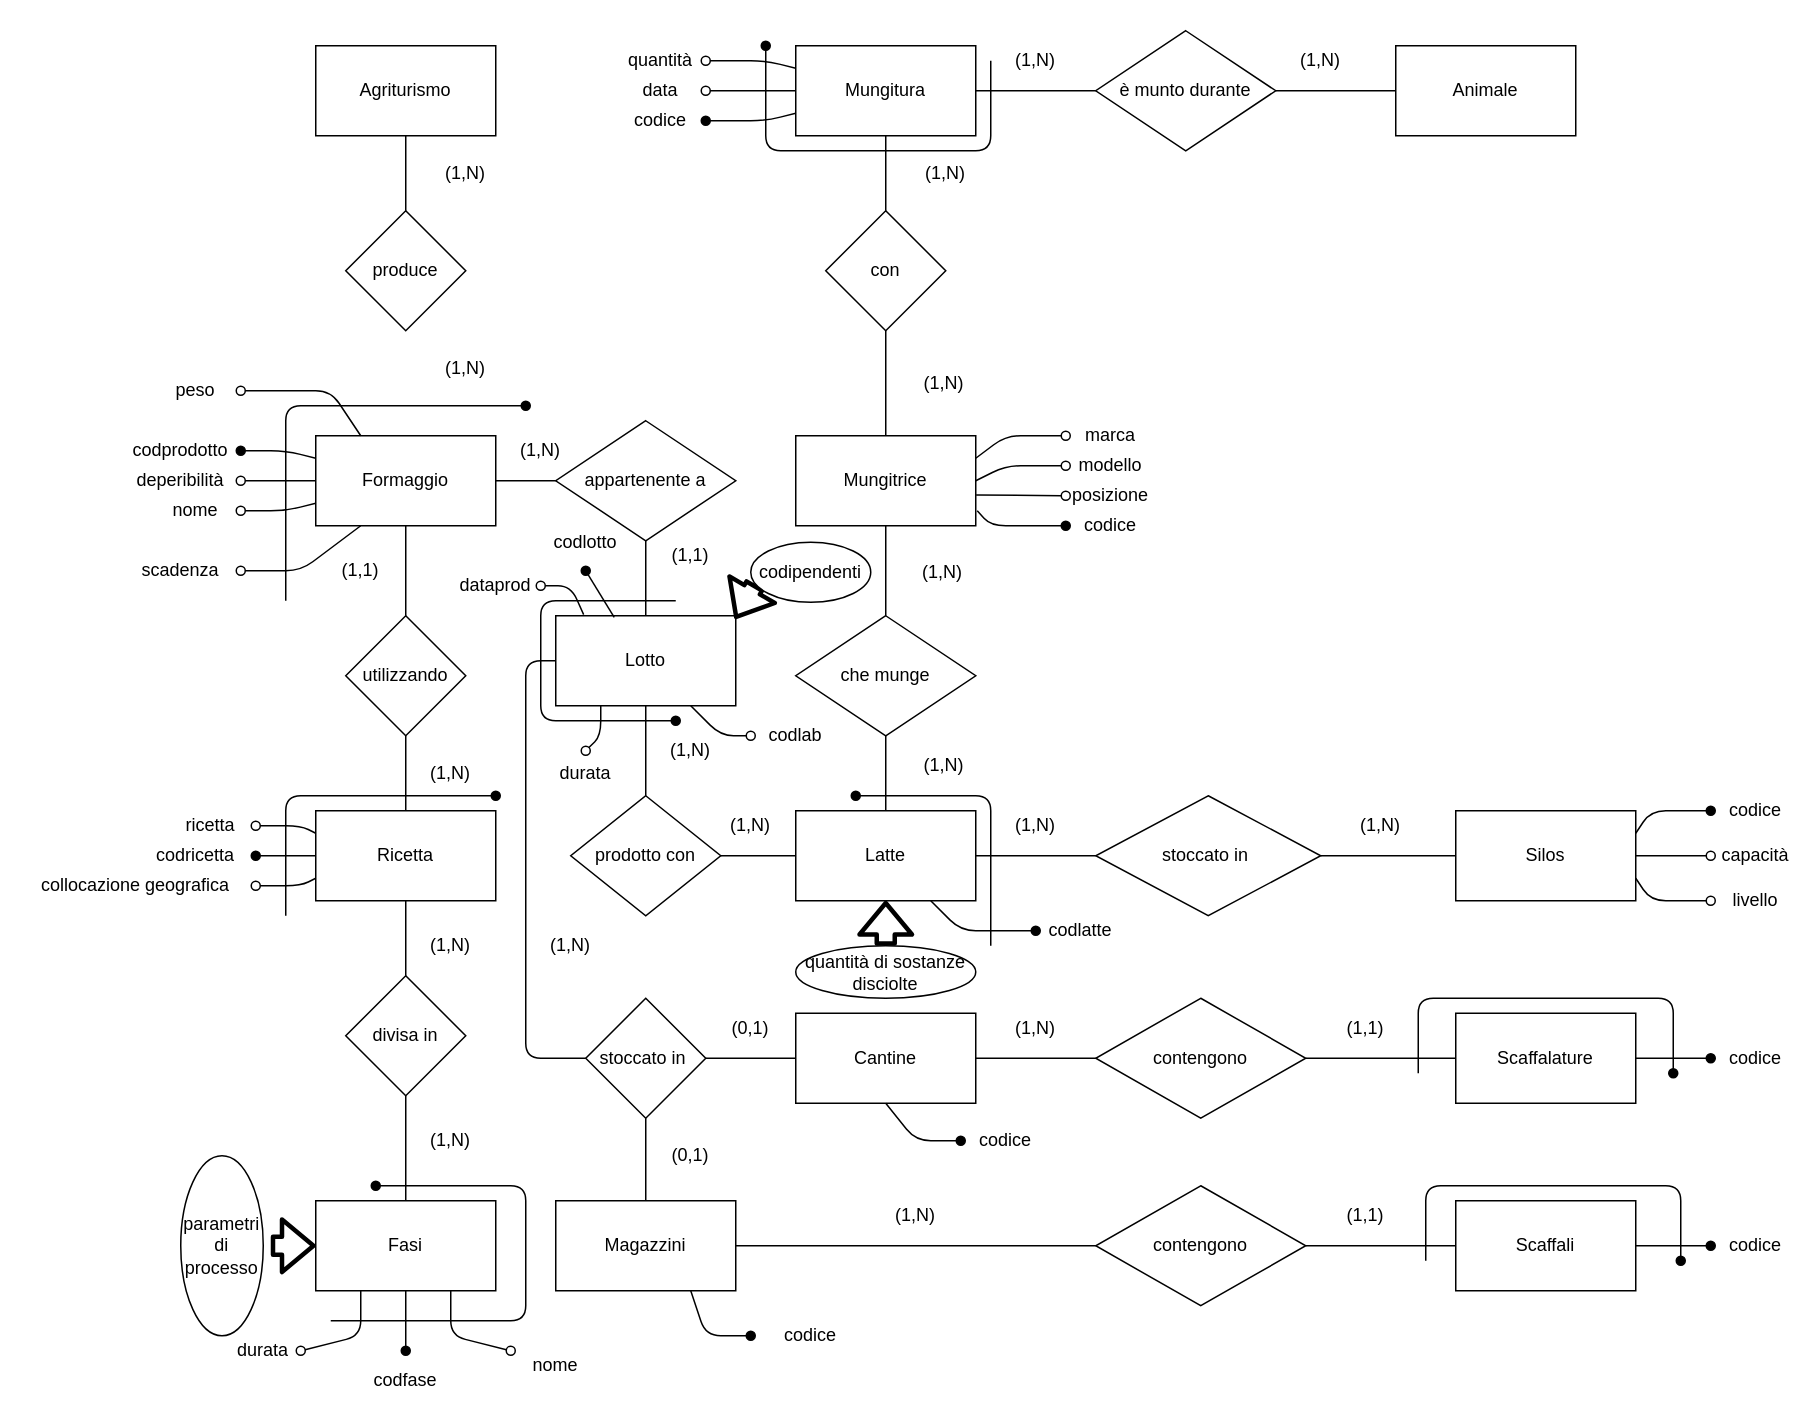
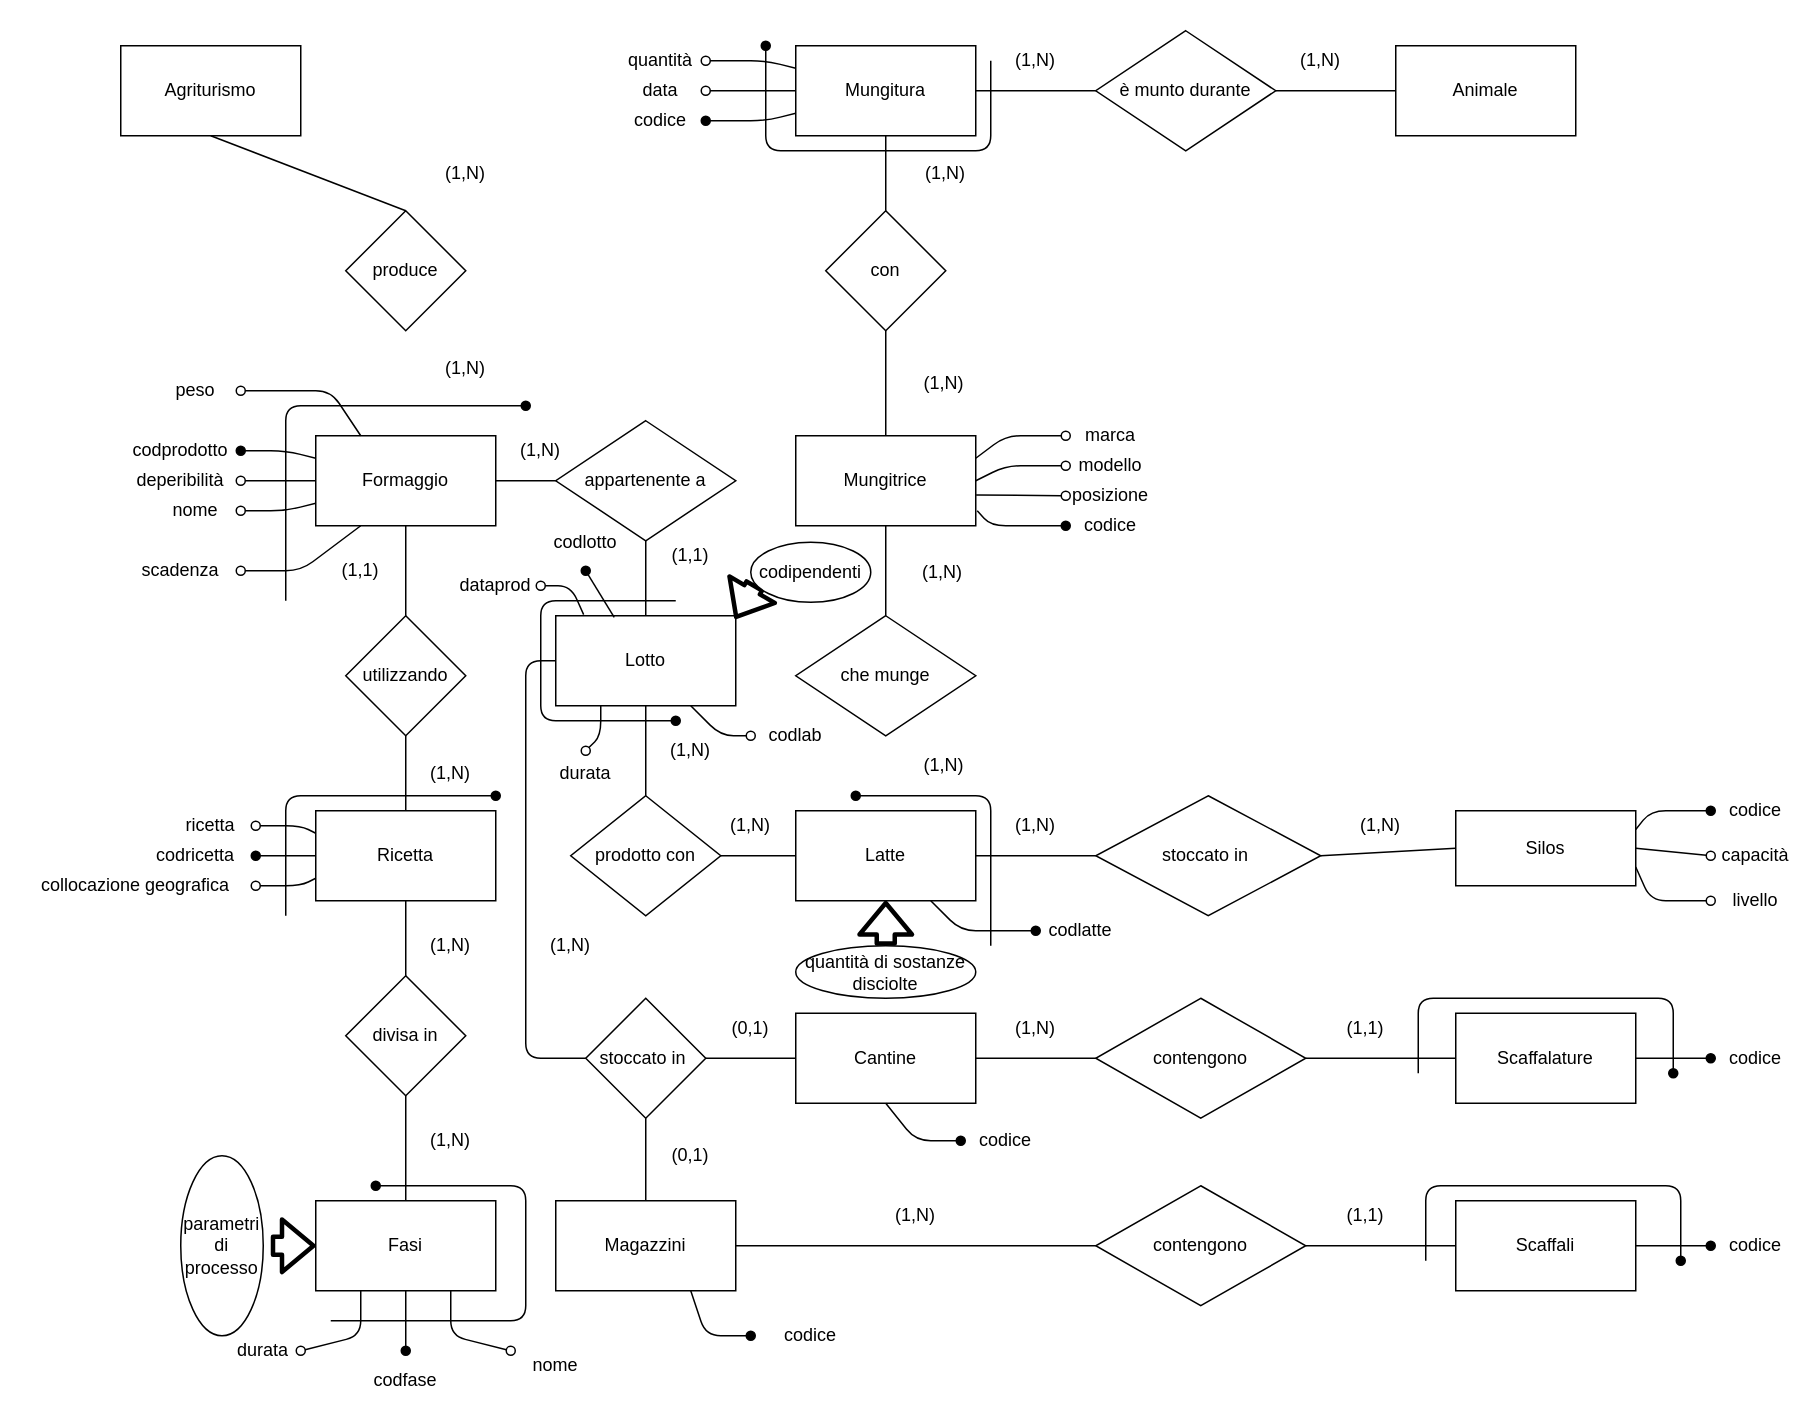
(406, 91) -> (211, 91)
(886, 774) -> none
(1546, 856) -> (1546, 848)
